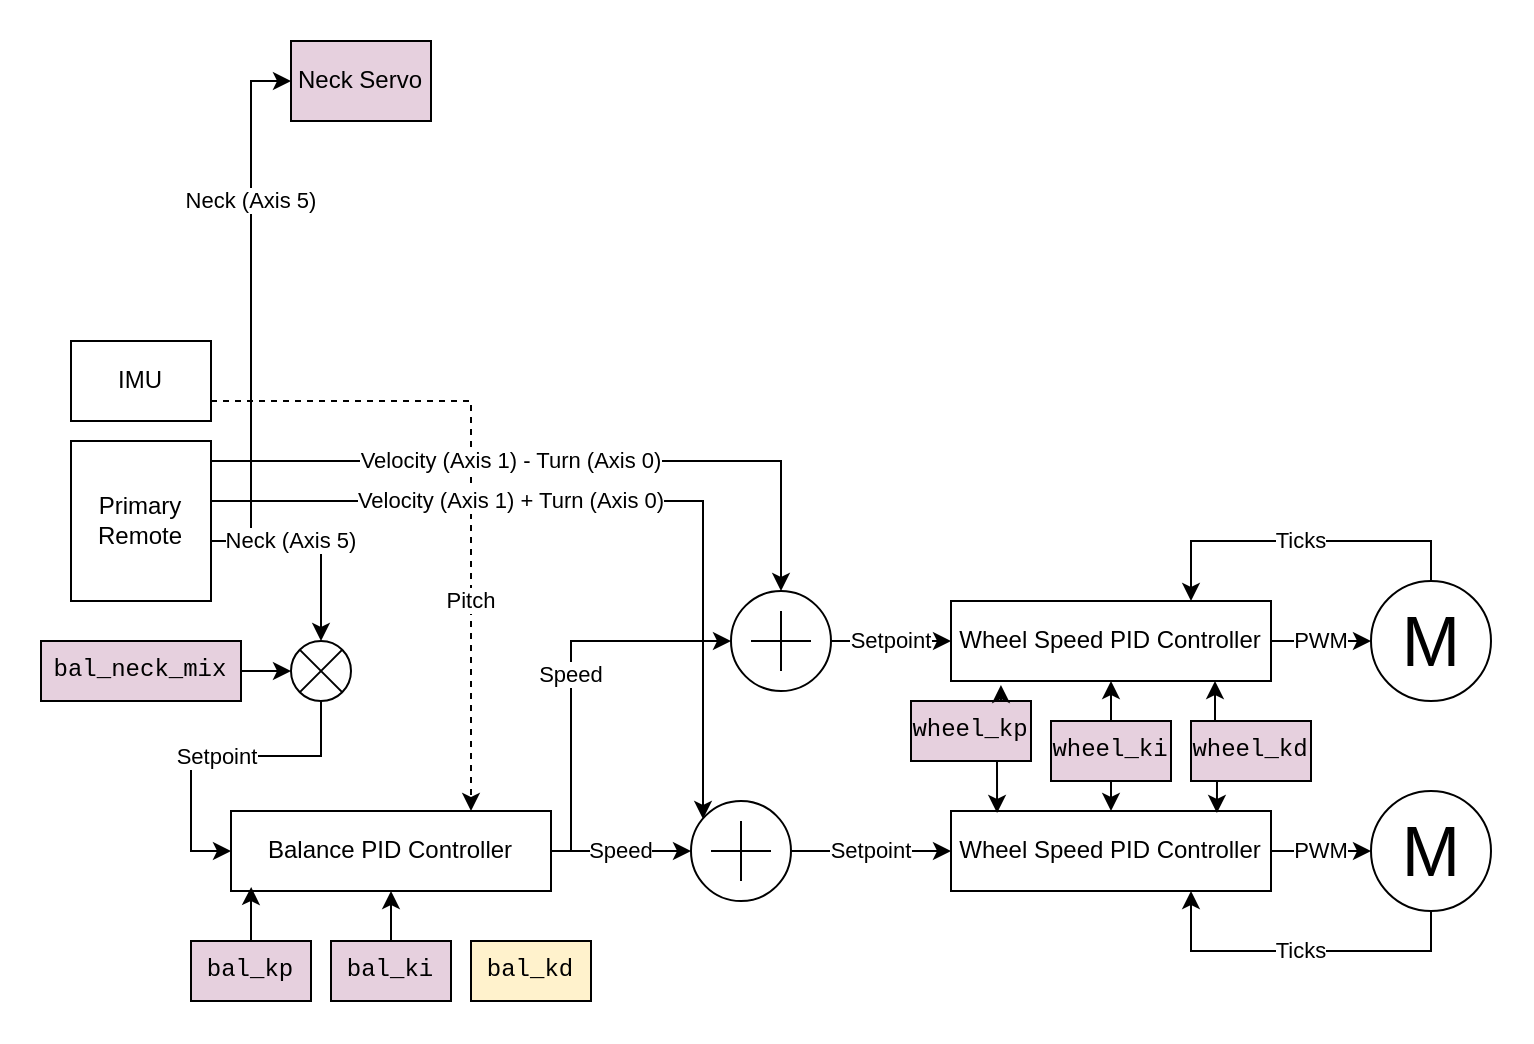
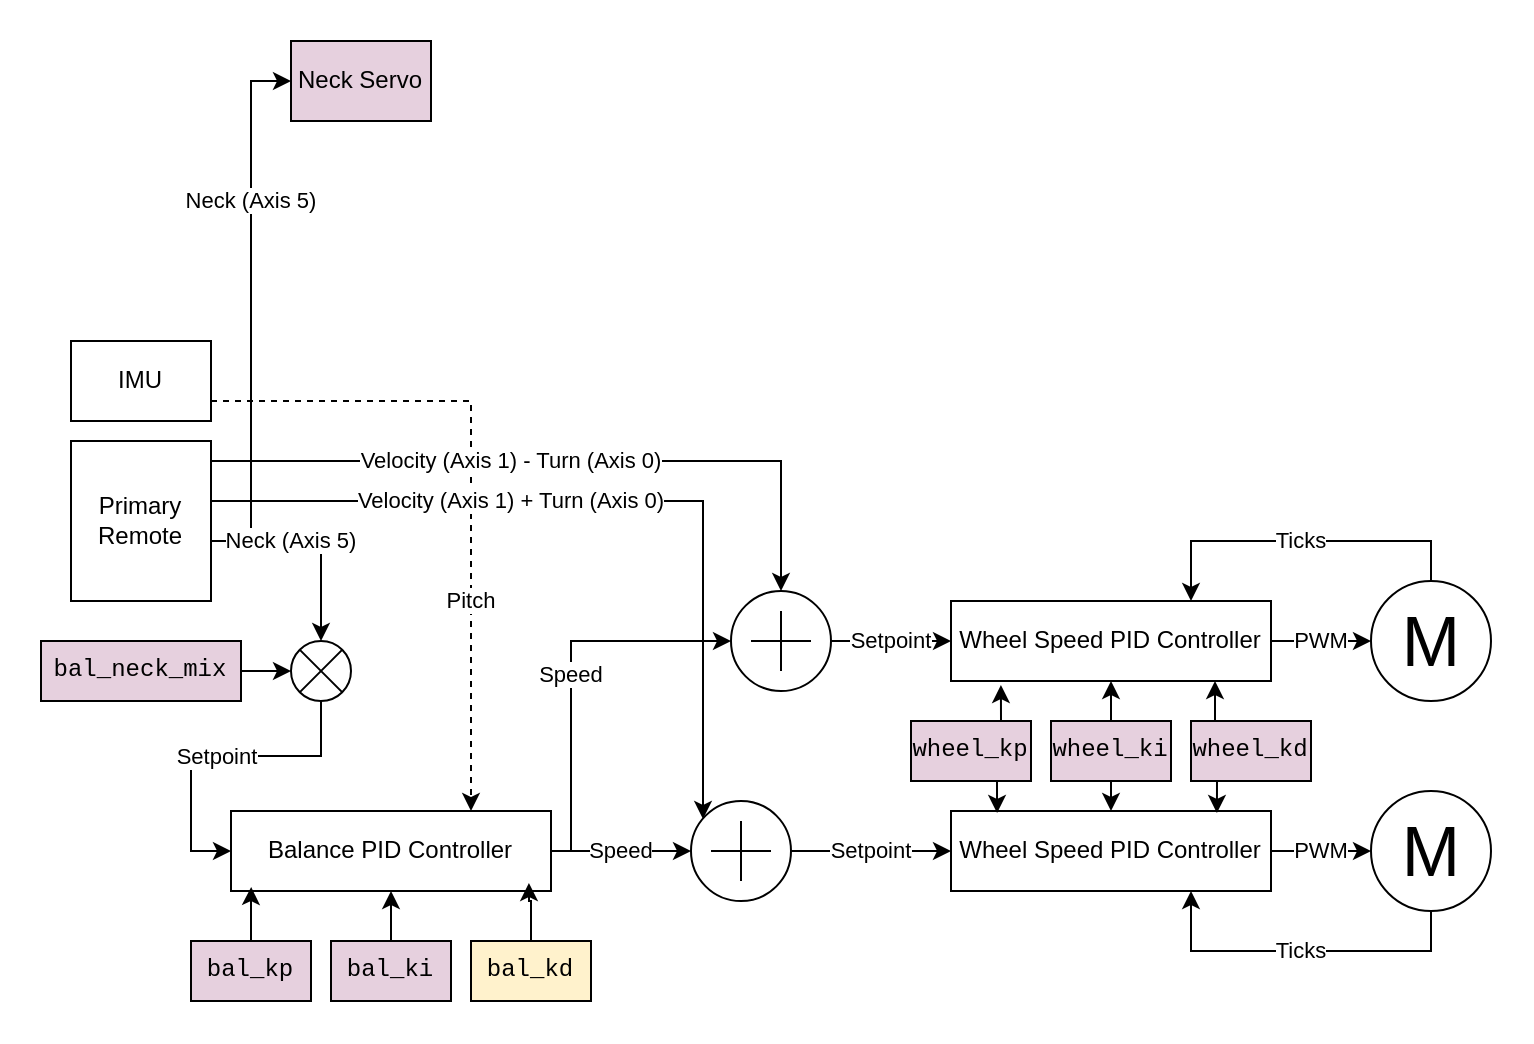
(971, 731) -> (971, 751)
none -> (531, 918)
